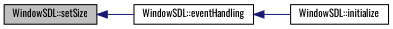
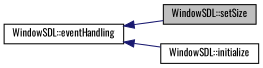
(121, 14) -> (149, 23)
